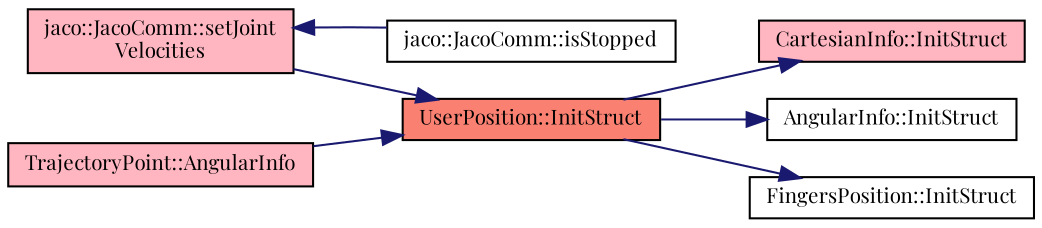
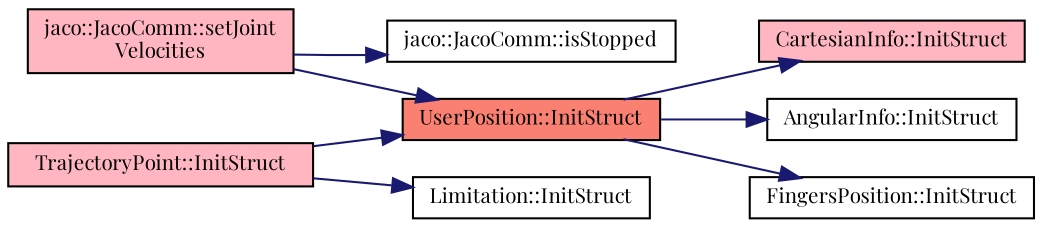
(351, 27) -> (330, 55)
(161, 165) -> (161, 165)
none -> (531, 198)
